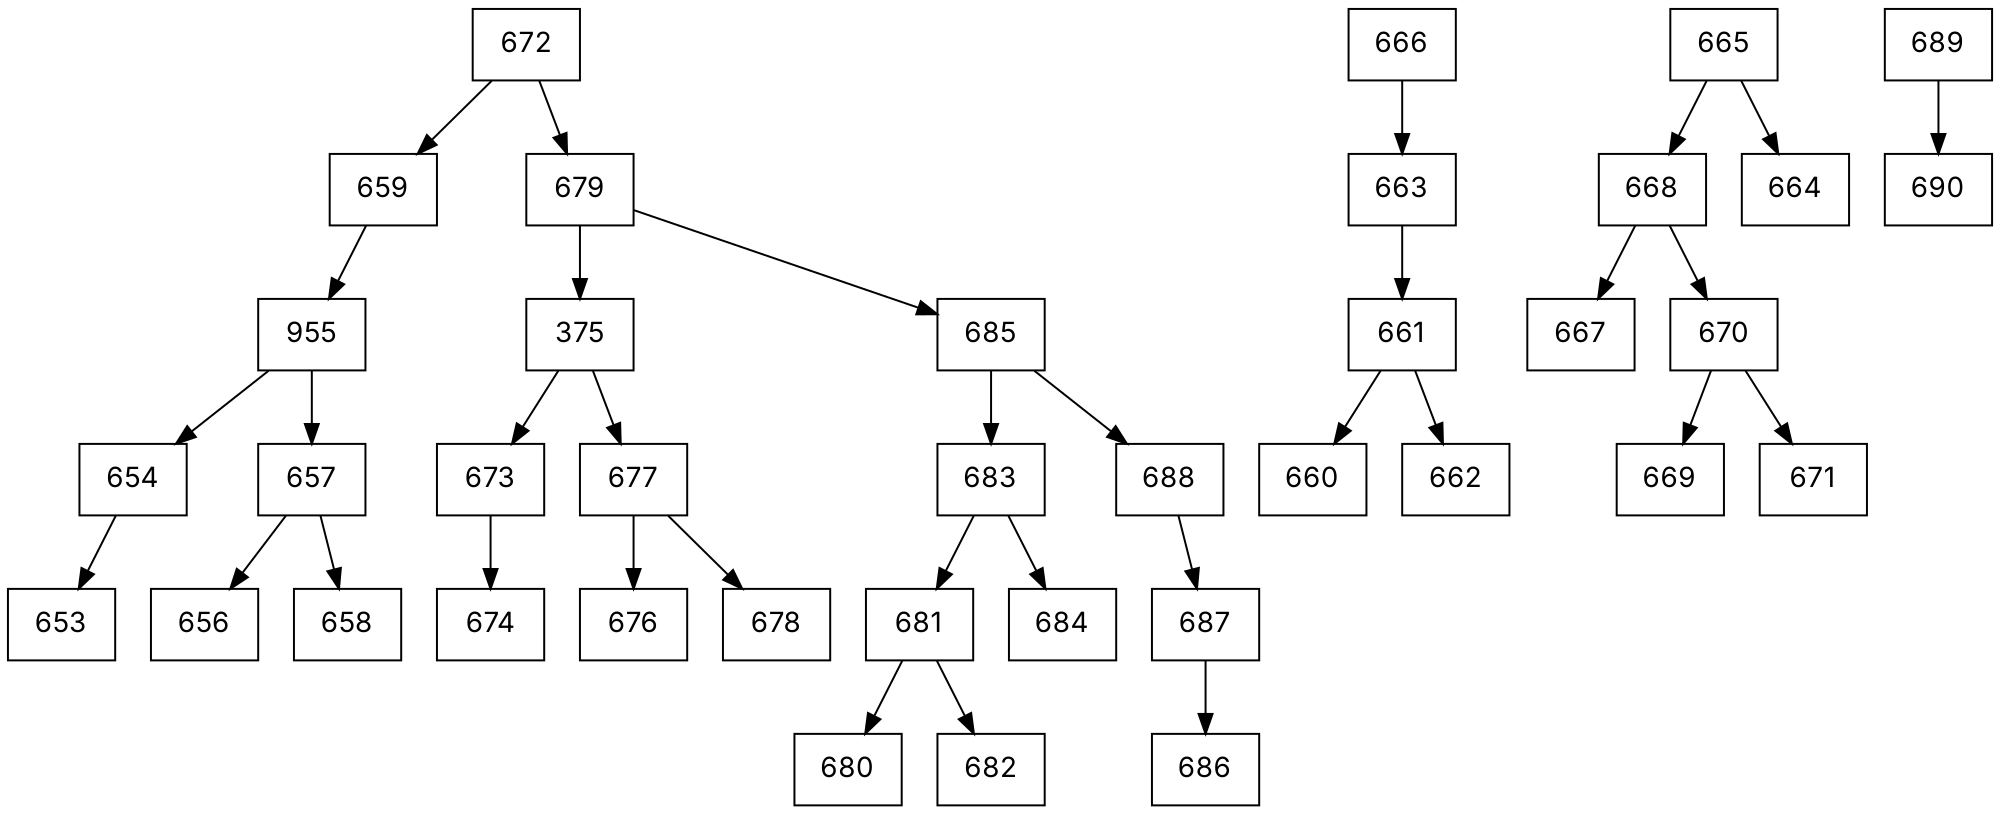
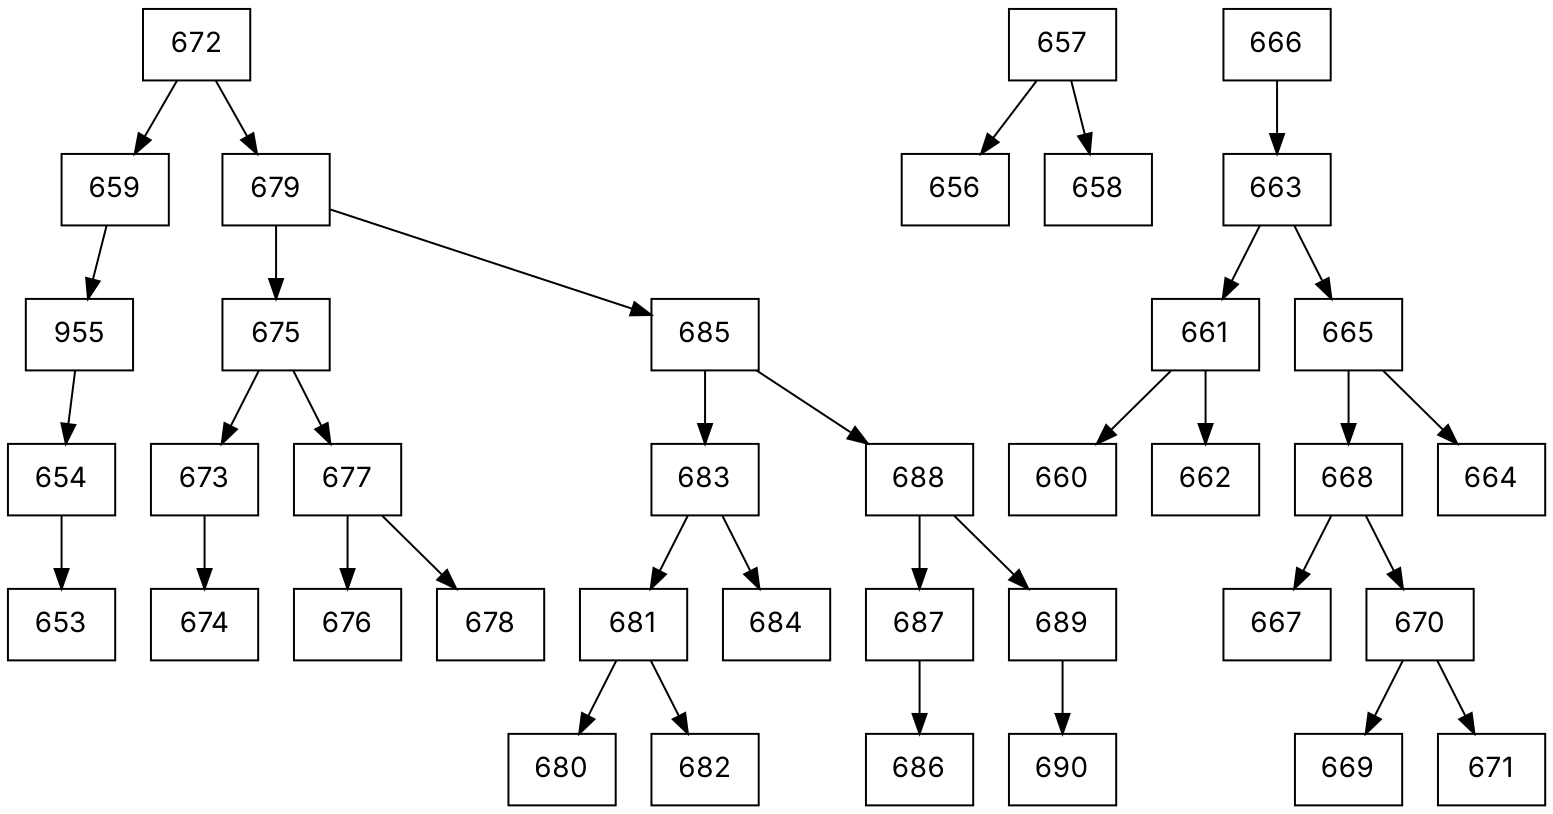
none -> (1308, 253)
(580, 335) -> (276, 335)
(312, 397) -> none
none -> (984, 545)
